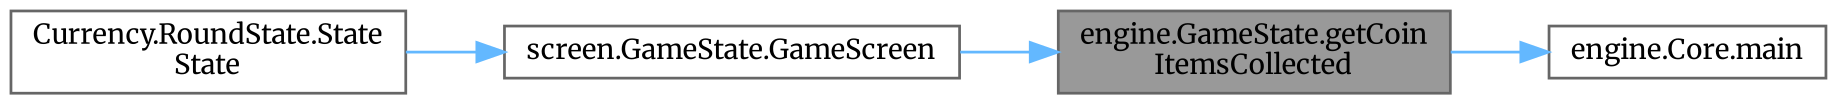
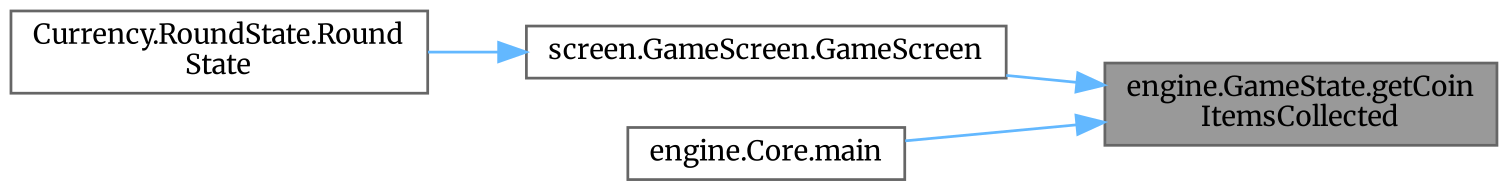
(208, 52) -> (219, 52)
(732, 52) -> (766, 52)
(1486, 52) -> (991, 133)
